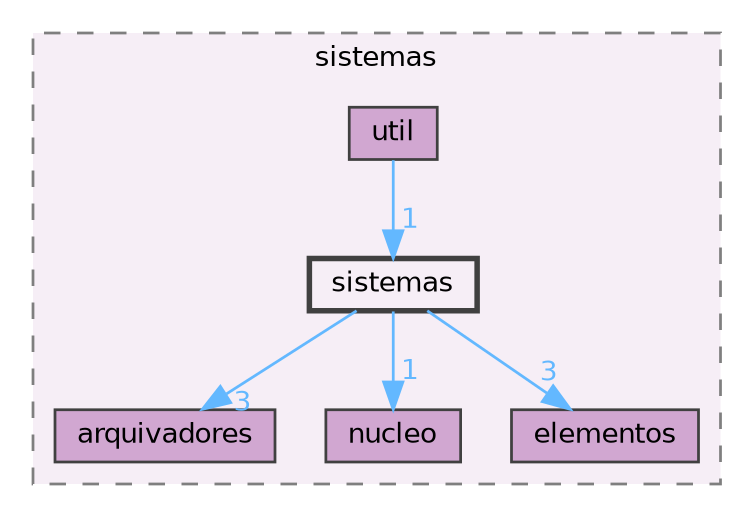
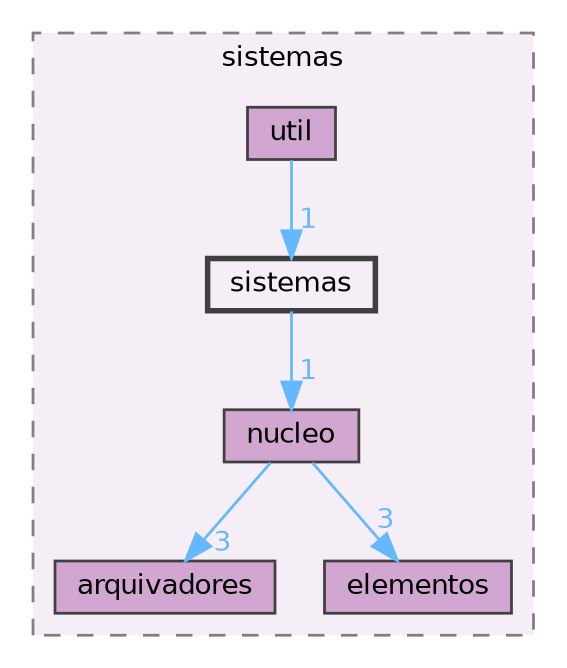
(291, 352) -> (237, 501)
(487, 352) -> (346, 501)
